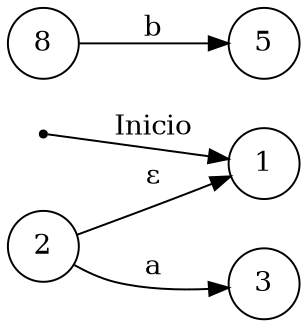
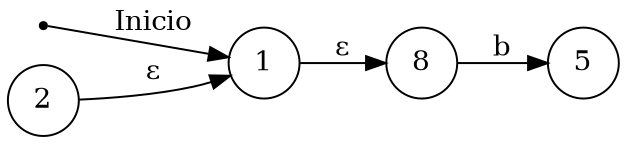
none -> (333, 63)
(264, 284) -> none
